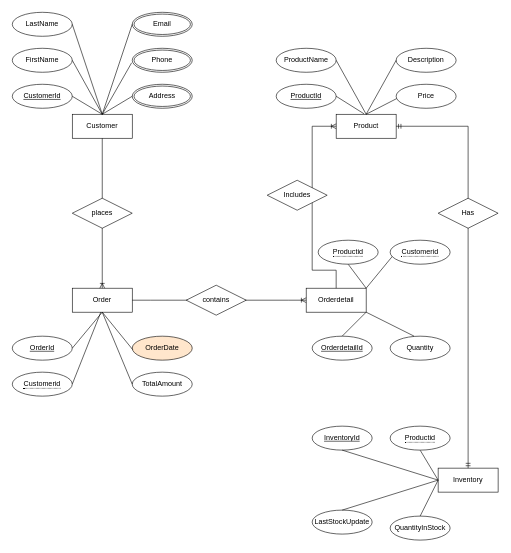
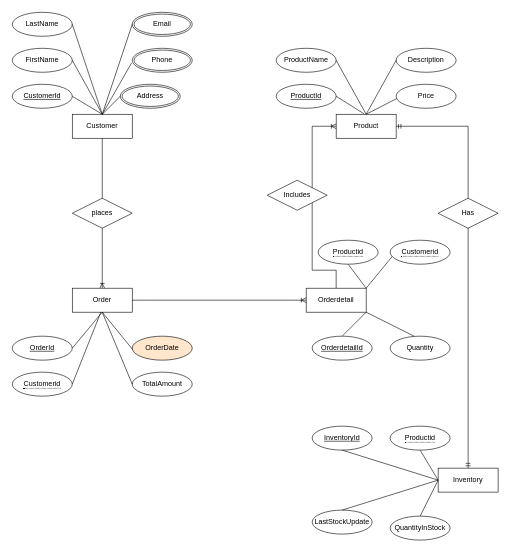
(162, 96) -> (150, 96)
(216, 300) -> none
